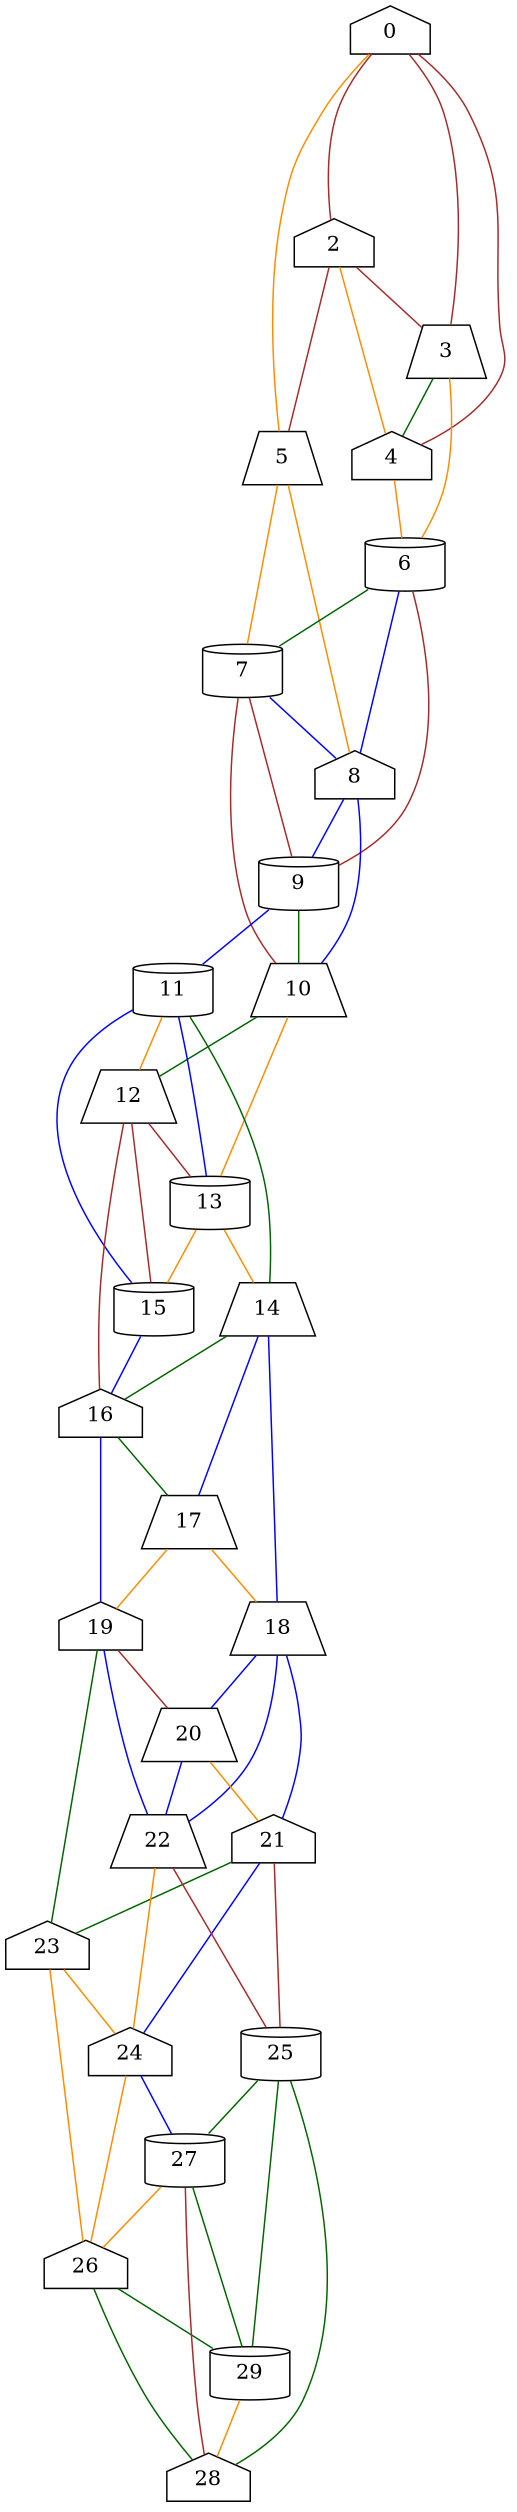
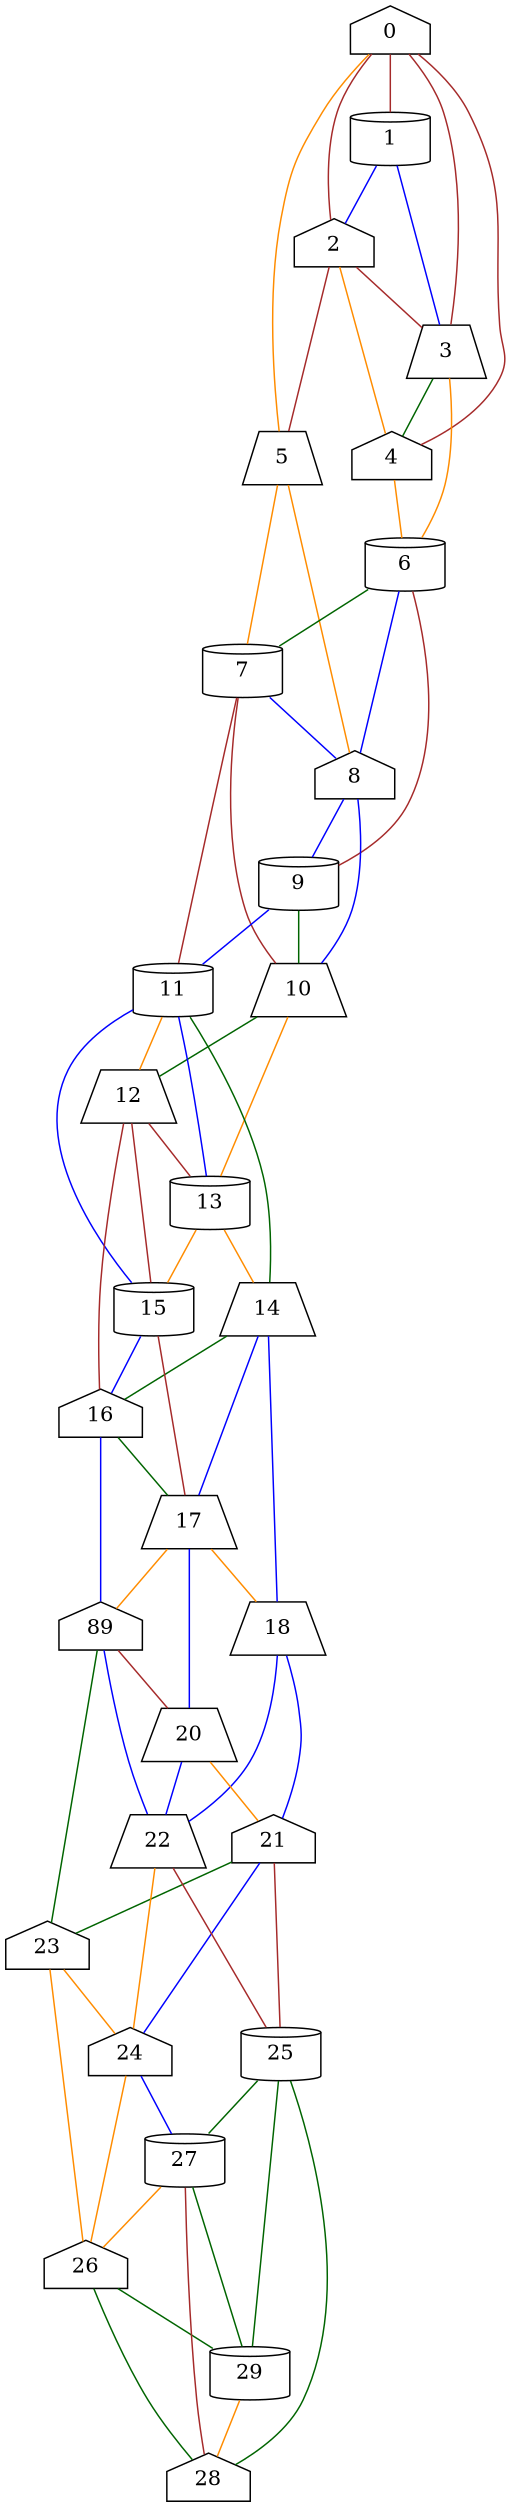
none -> (390, 139)
(271, 777) -> (207, 830)
none -> (172, 1416)
(101, 1629) -> (101, 1629)
(234, 1682) -> (189, 1628)
